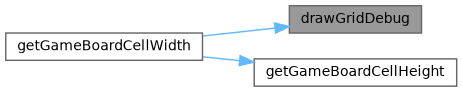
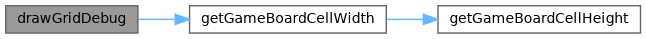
(239, 32) -> (157, 19)
